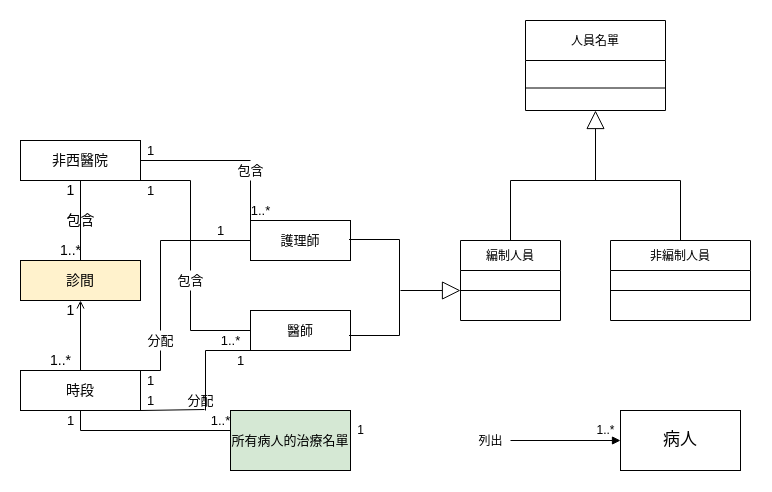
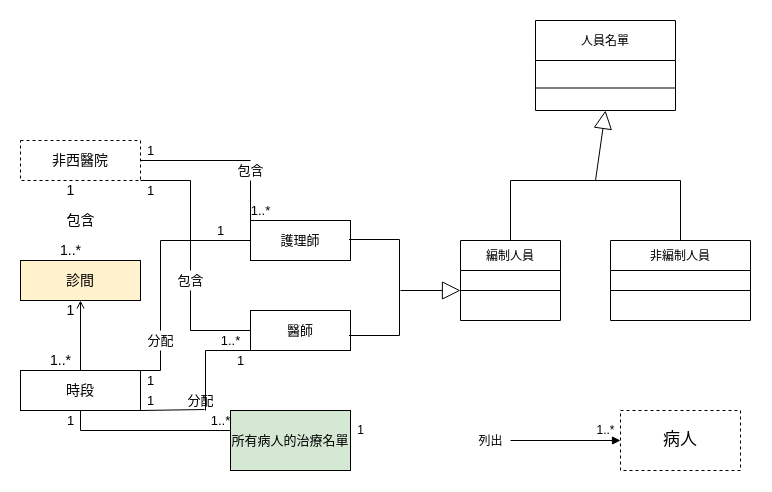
(596, 66) -> (606, 66)
(81, 161) -> (81, 161)
(81, 221) -> none
(681, 441) -> (681, 441)
